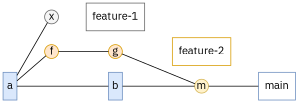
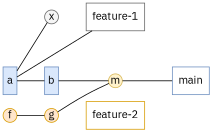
(31, 68) -> (55, 54)
